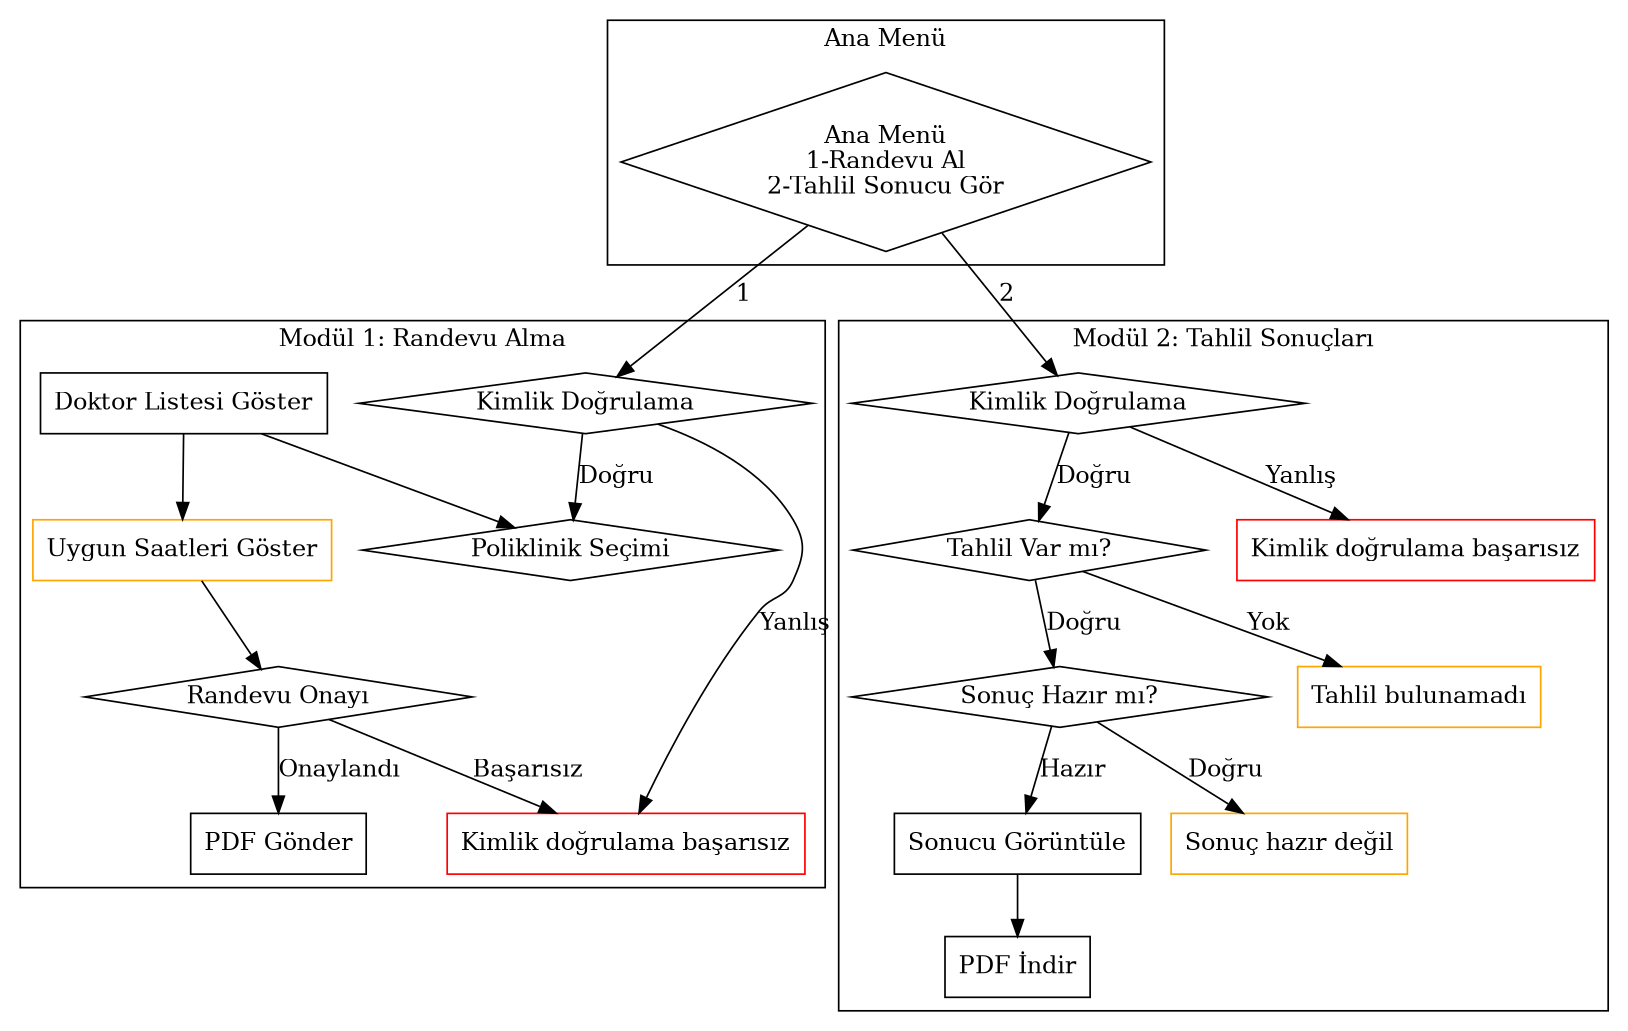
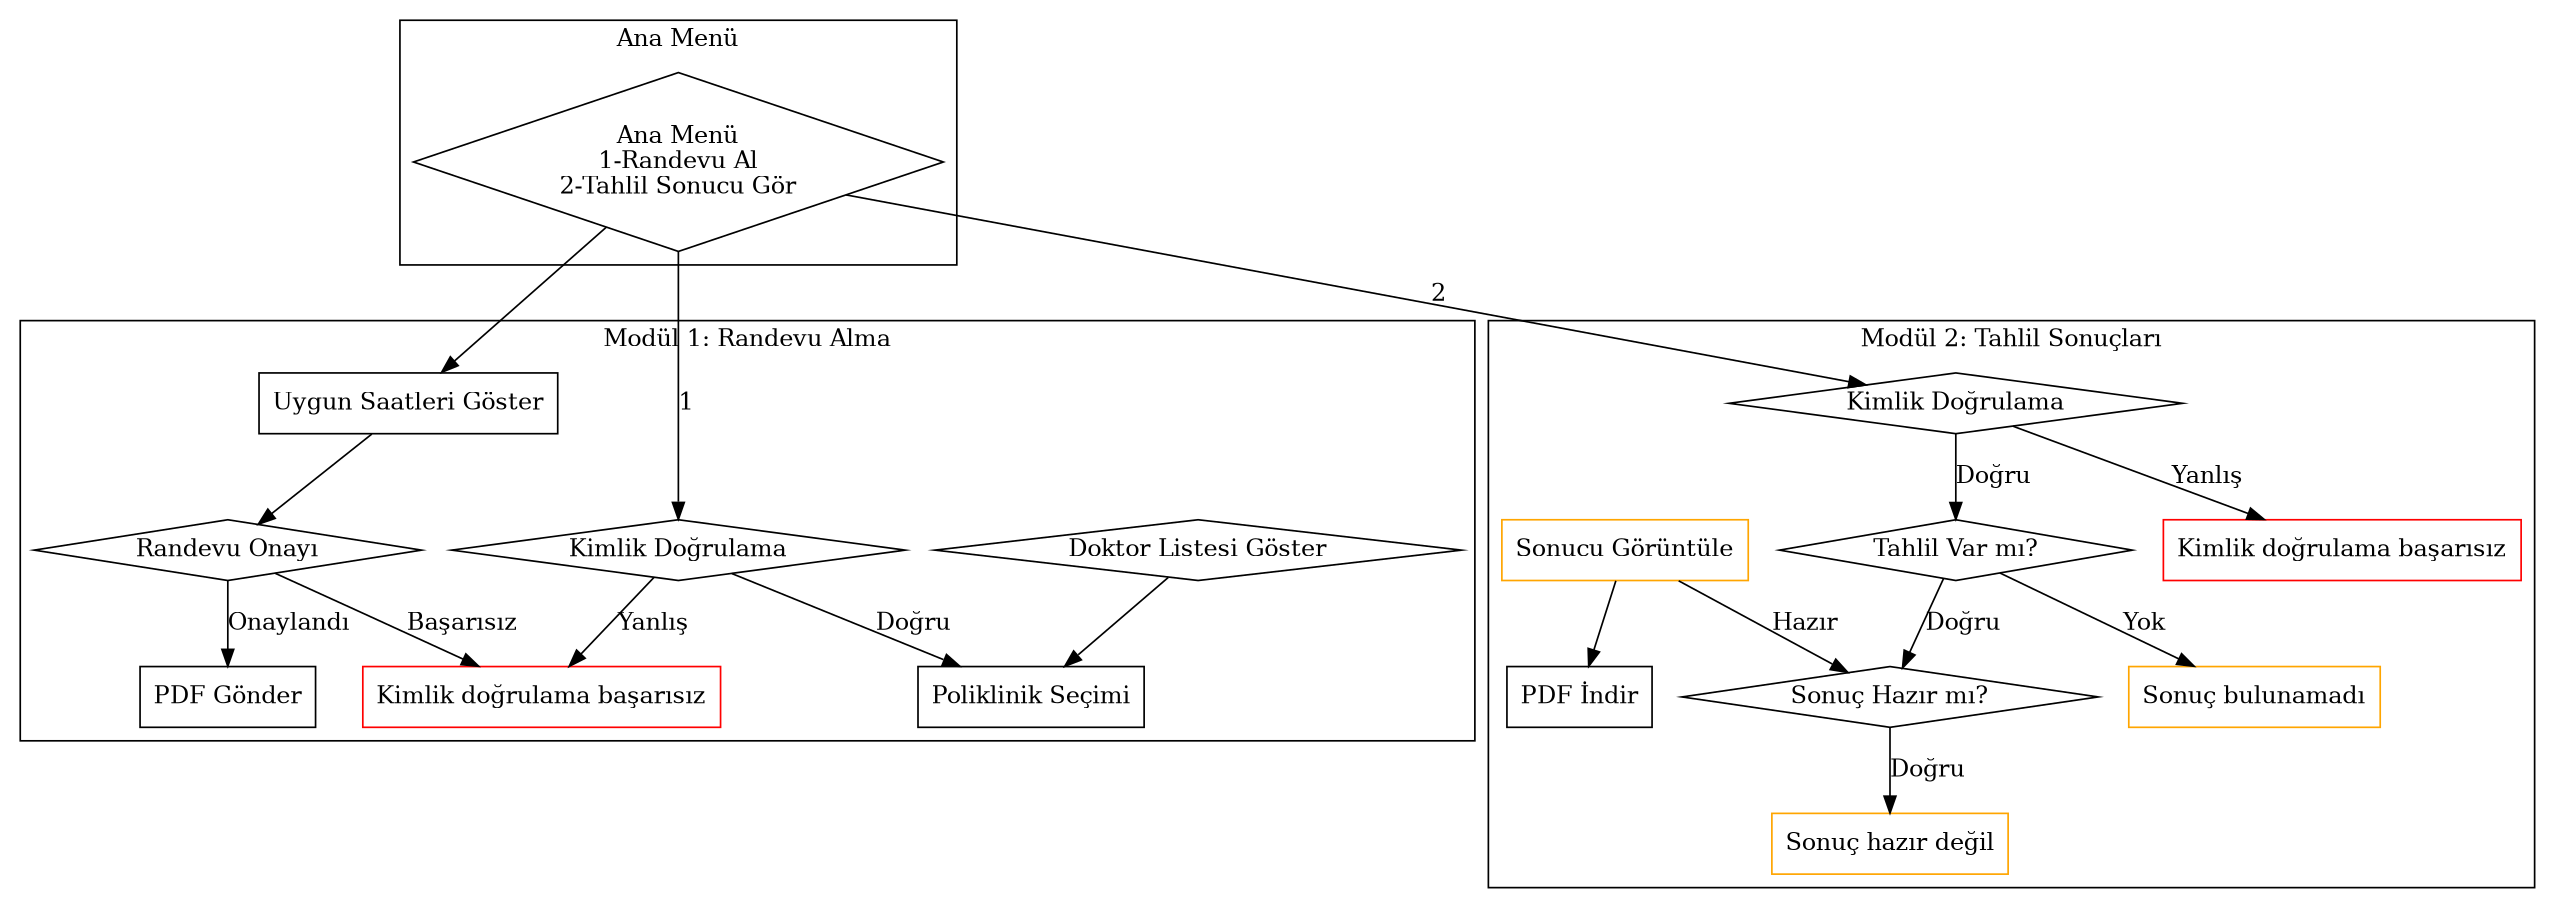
(184, 403) -> (1198, 550)
(183, 468) -> (530, 294)
(182, 550) -> (408, 403)
(570, 550) -> (1031, 697)
(1419, 697) -> (2254, 697)
(1041, 761) -> (1756, 622)
(1018, 844) -> (1625, 550)
